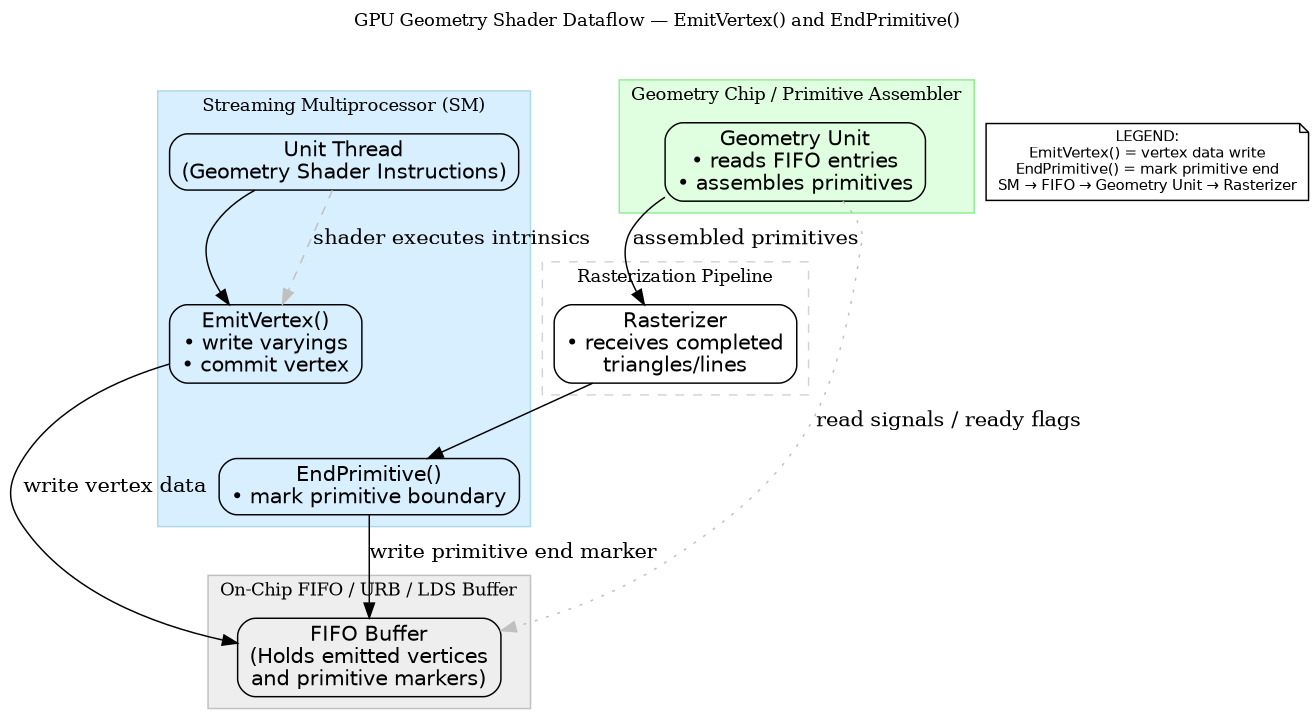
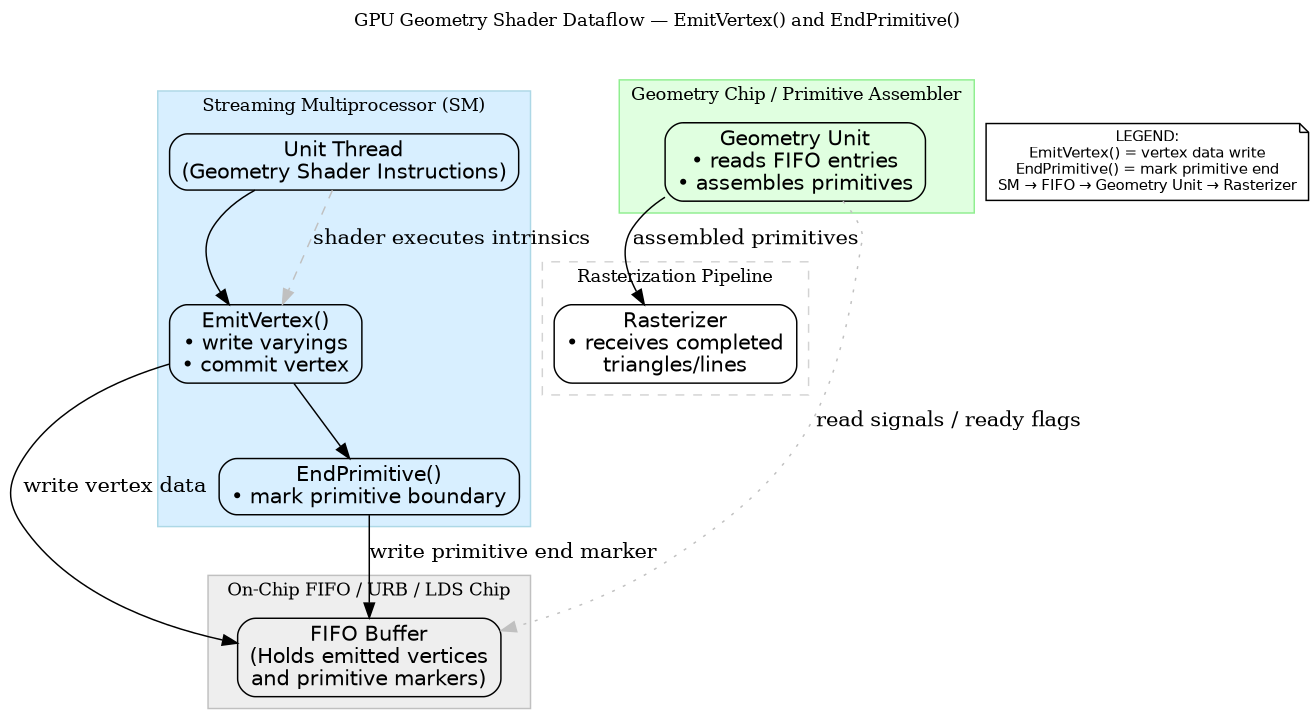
(517, 418) -> (317, 415)
(369, 591) -> (369, 591)
